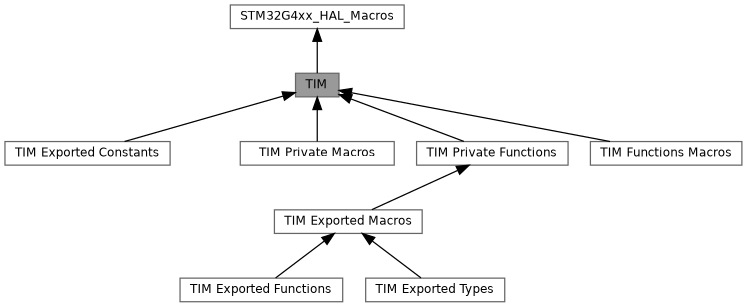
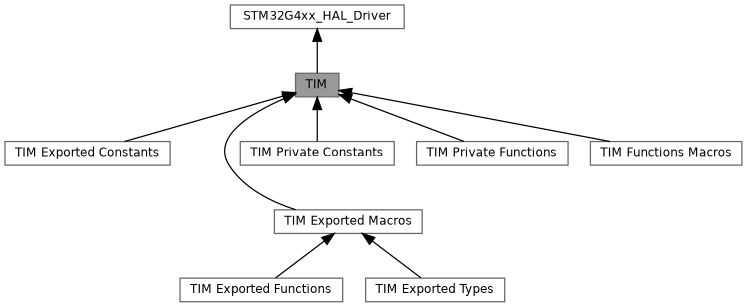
(317, 17) -> (317, 17)
(317, 153) -> (317, 153)
(415, 190) -> (226, 158)
